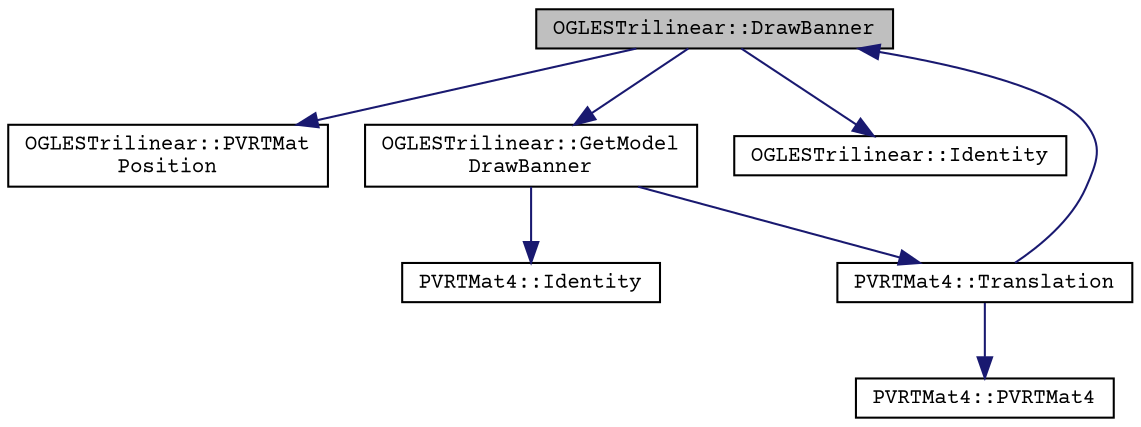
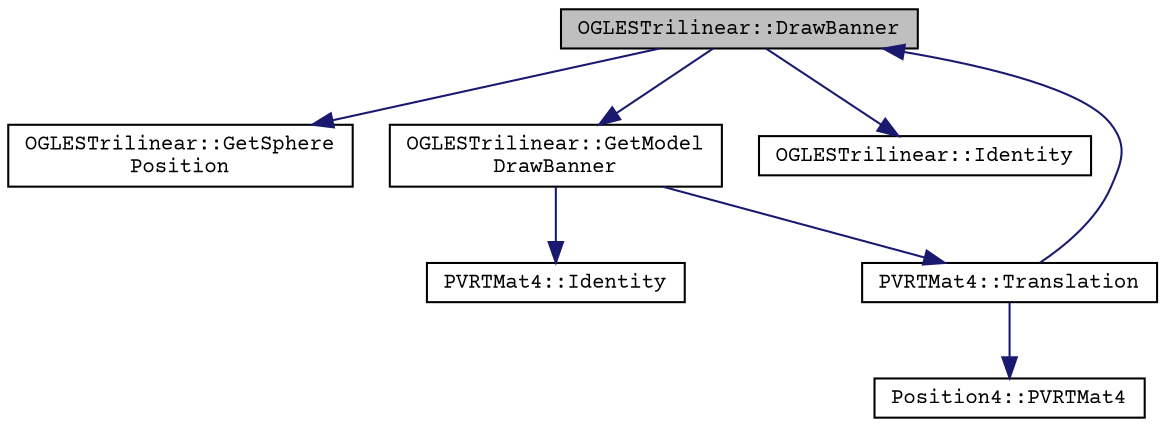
(168, 156) -> (180, 156)
(985, 398) -> (1010, 398)
